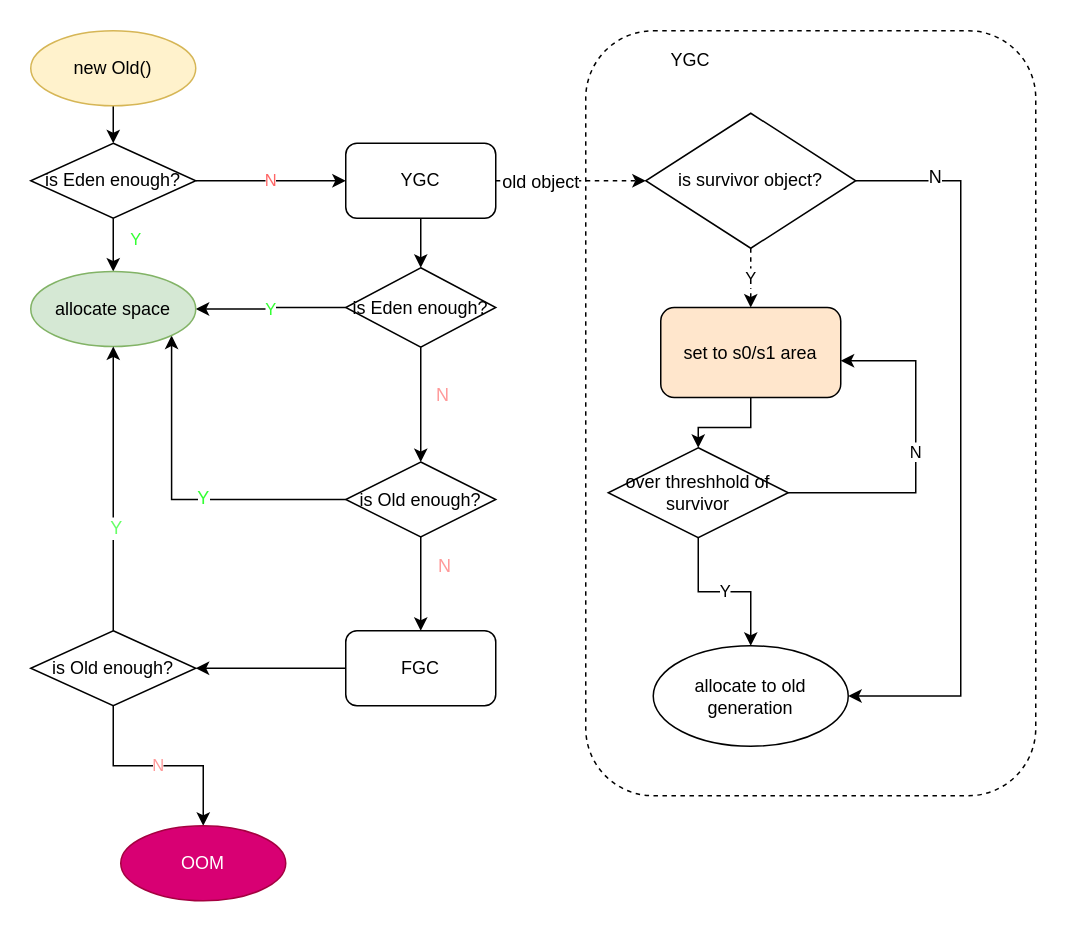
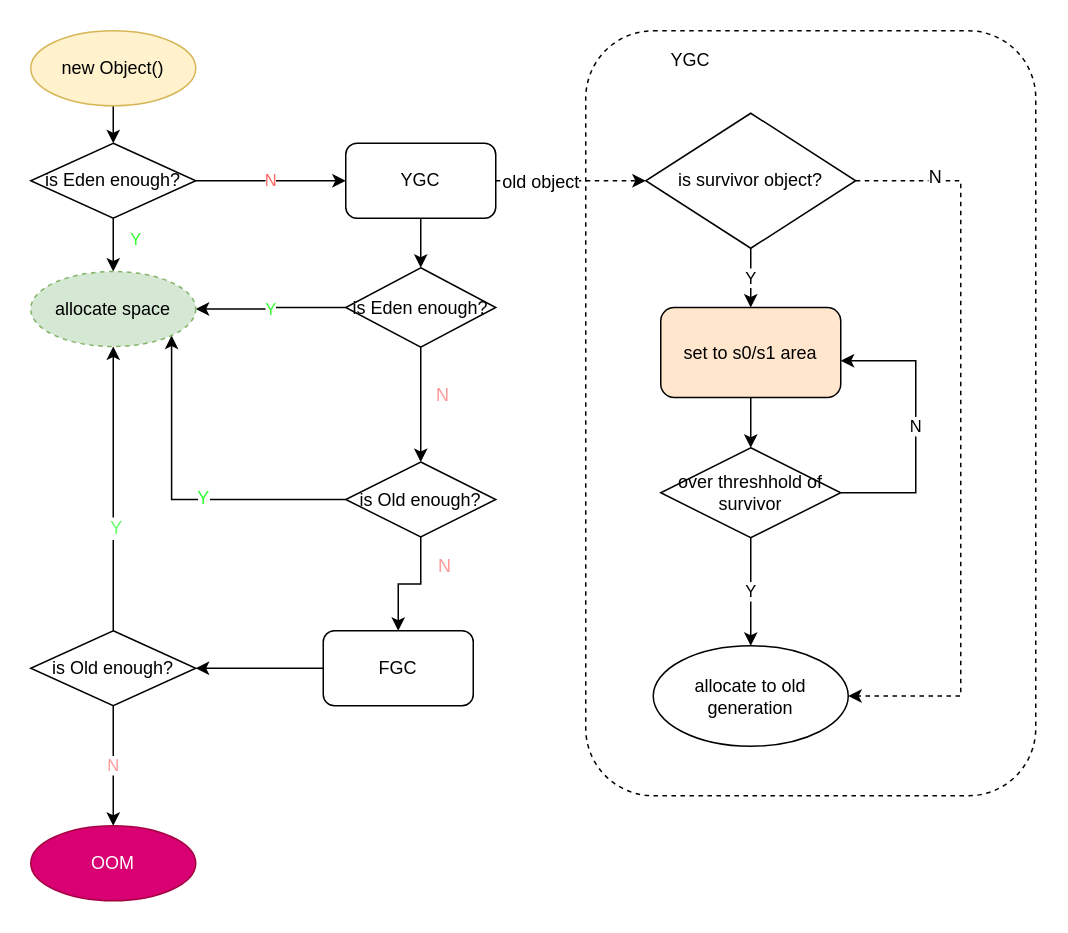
(113, 68) -> (113, 68)
(751, 258) -> (751, 258)
(113, 309) -> (113, 309)
(961, 478) -> (961, 478)
(698, 493) -> (751, 493)
(421, 668) -> (398, 668)
(203, 863) -> (113, 863)
